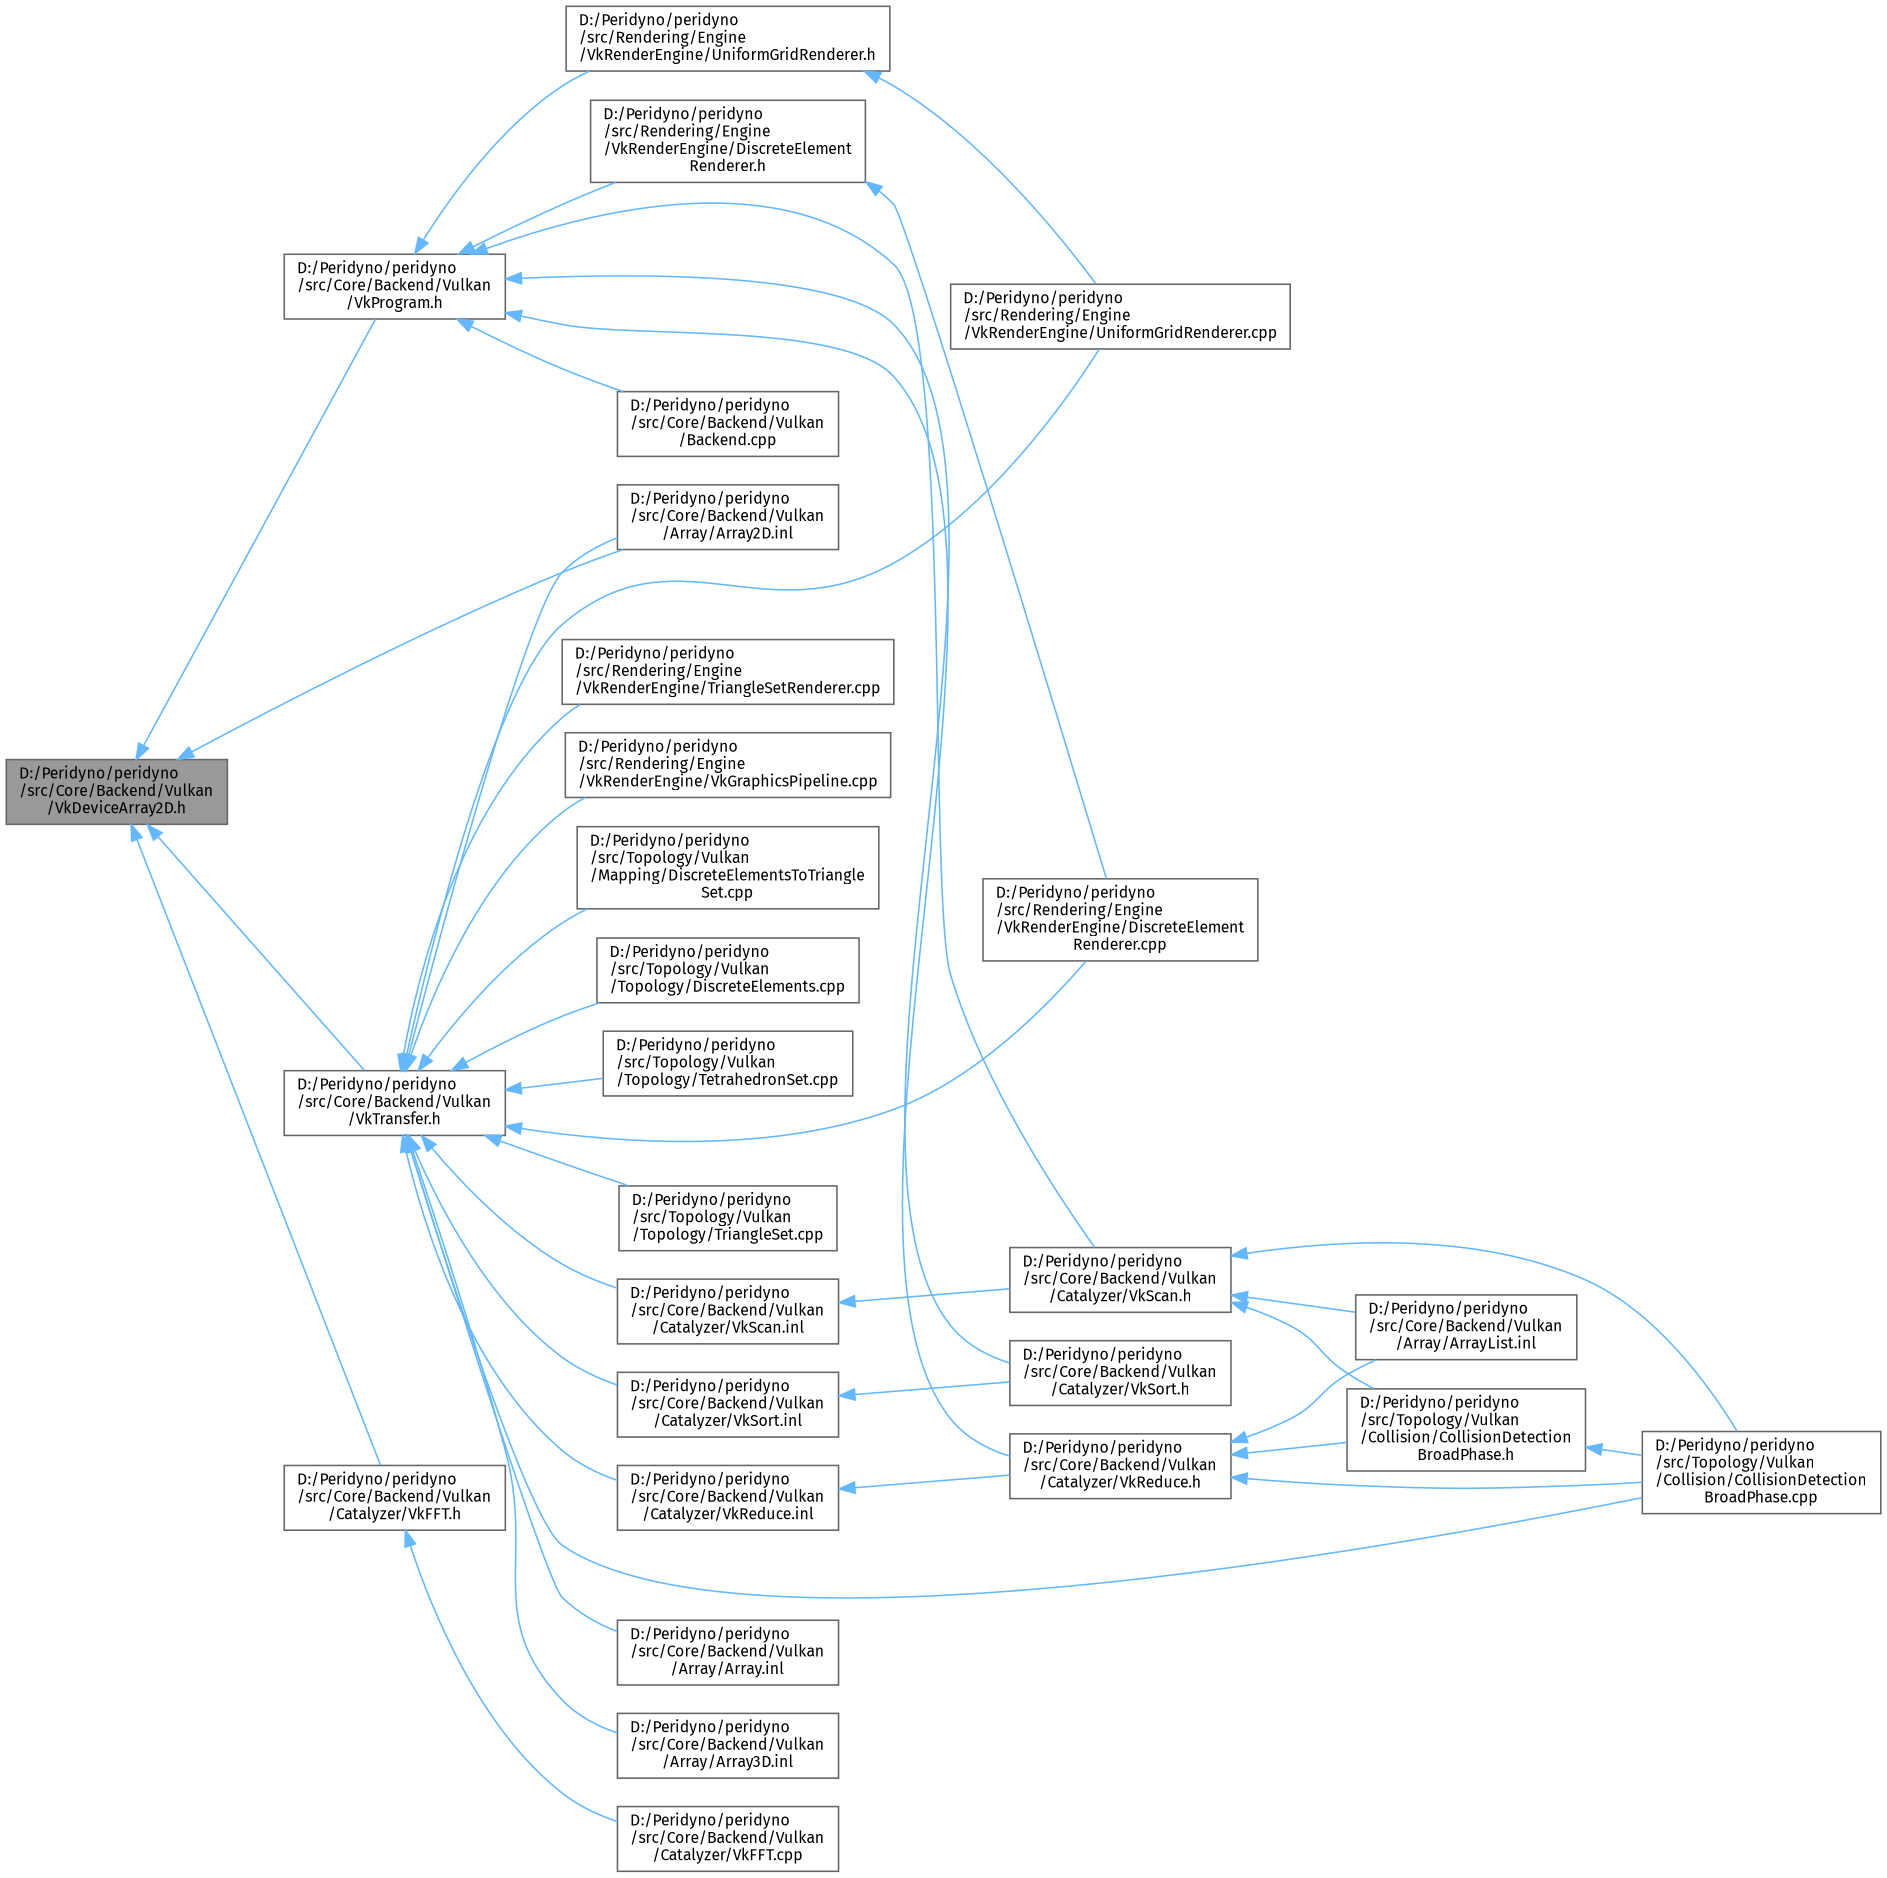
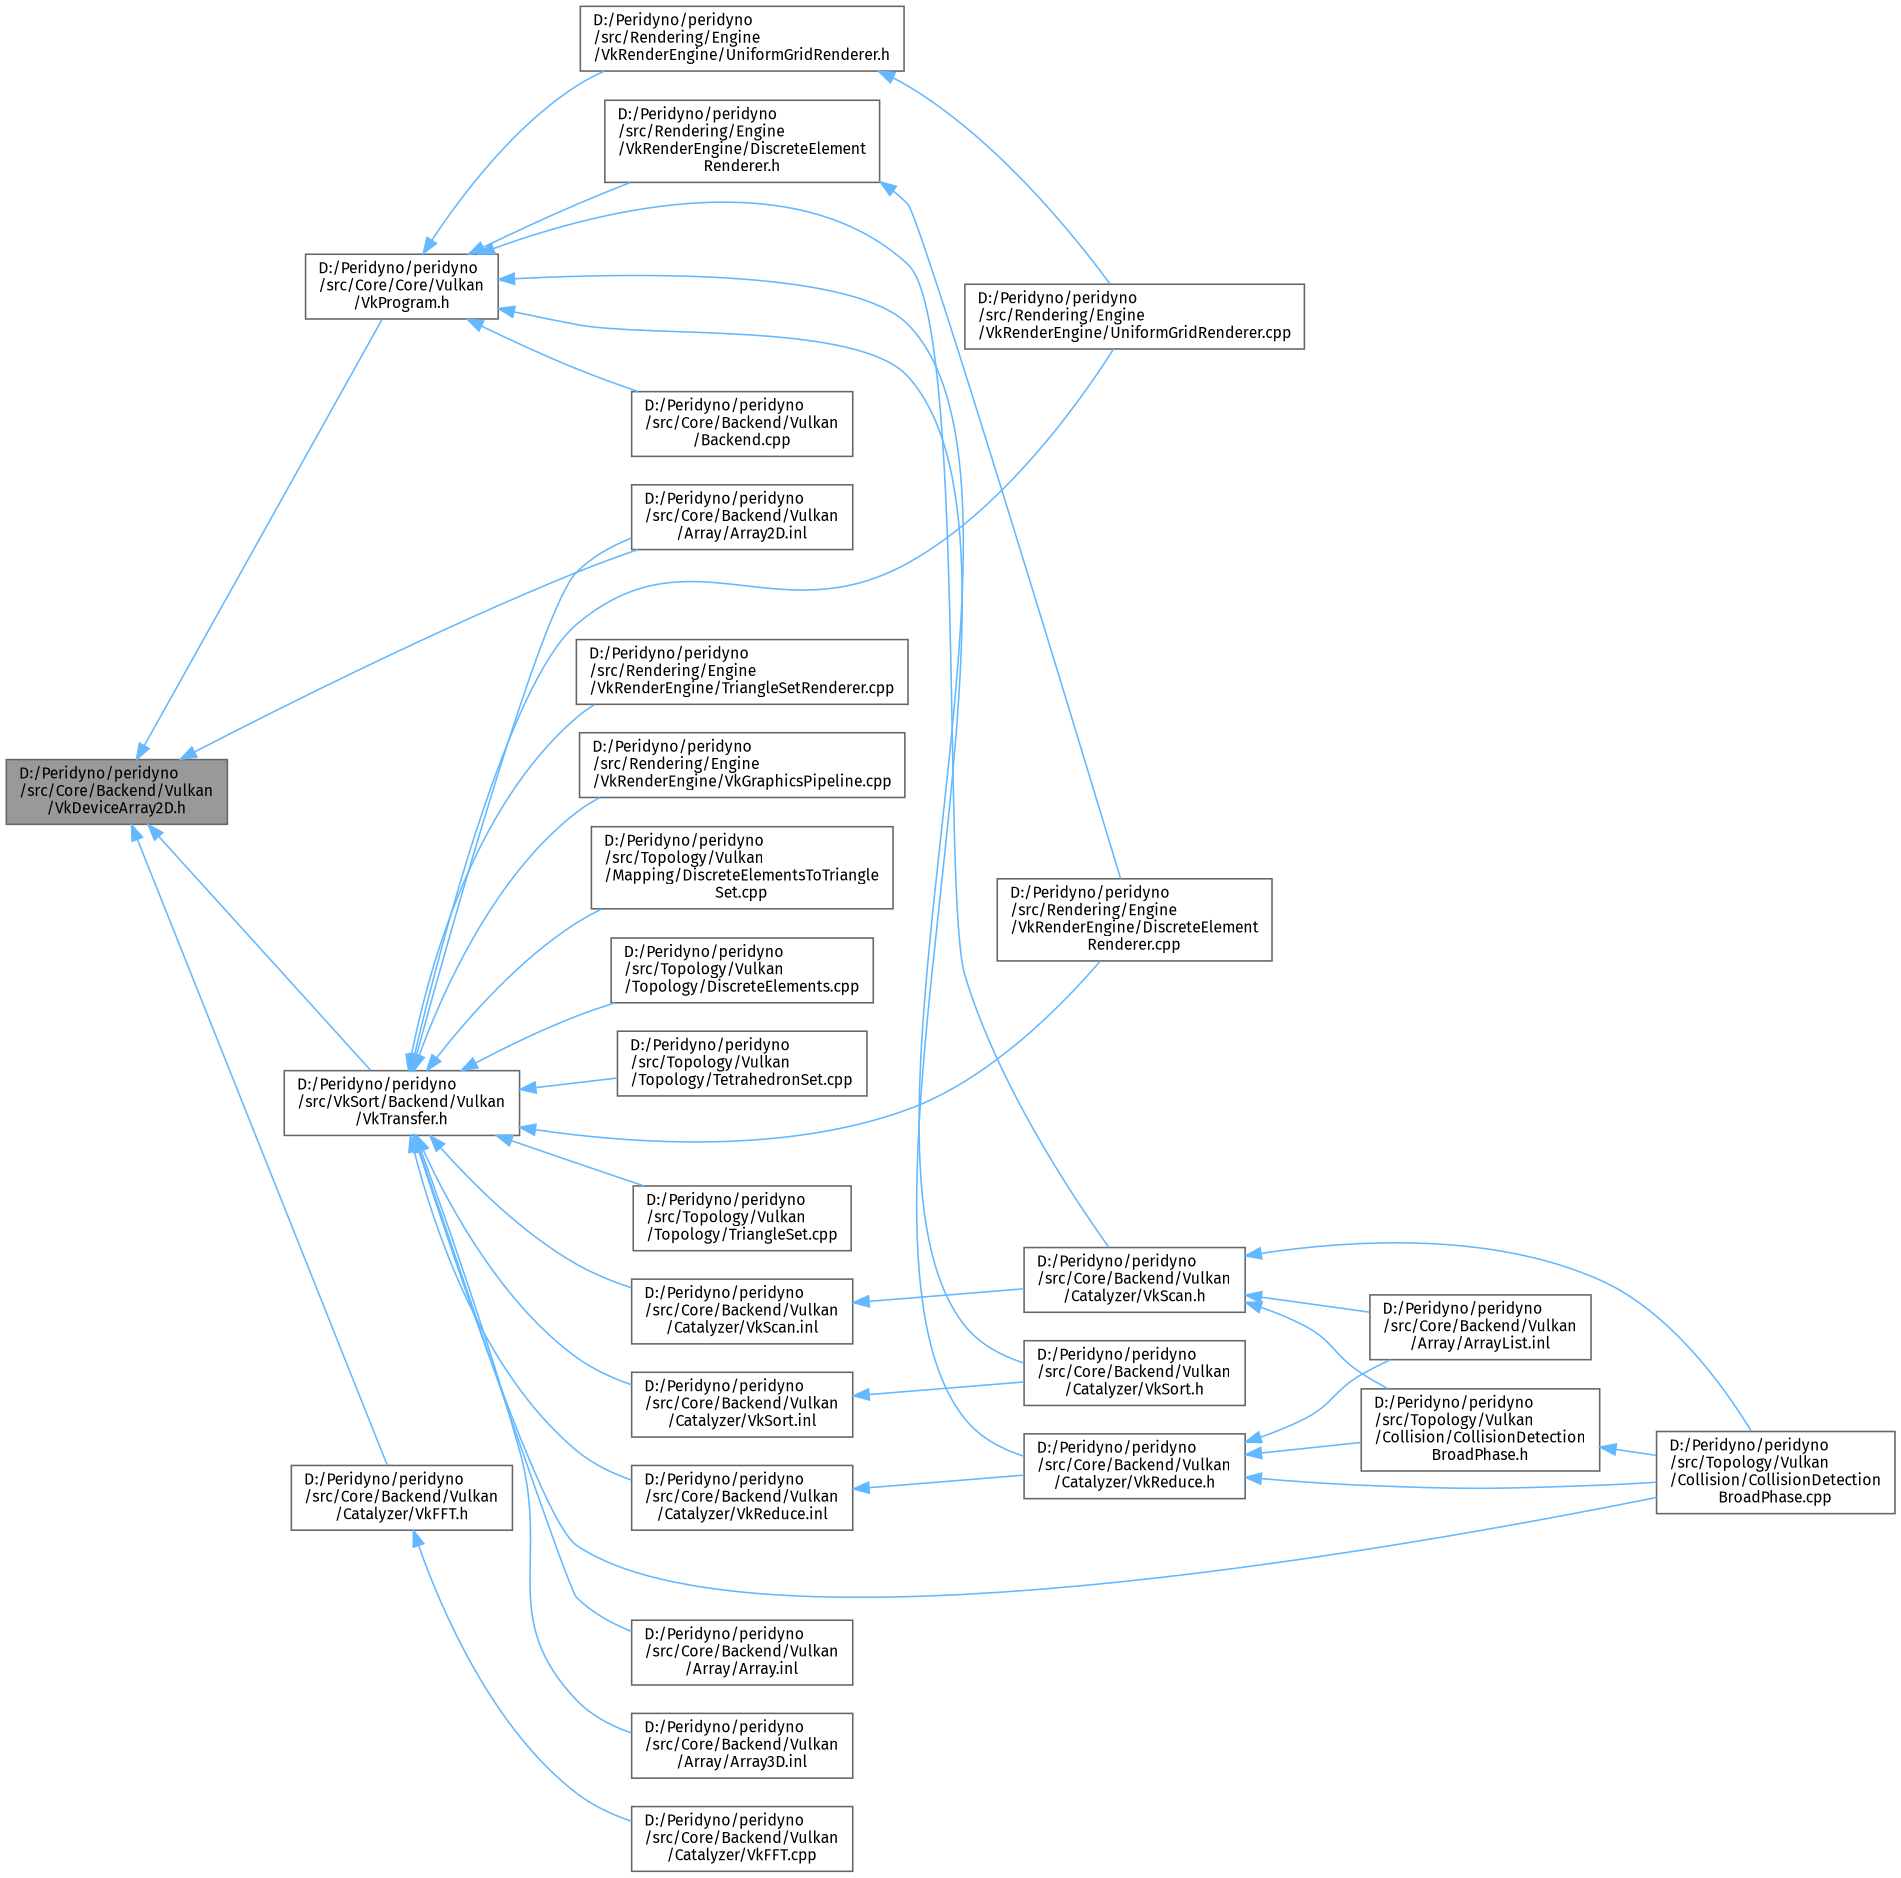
(395, 287) -> (402, 287)
(395, 1103) -> (402, 1103)
